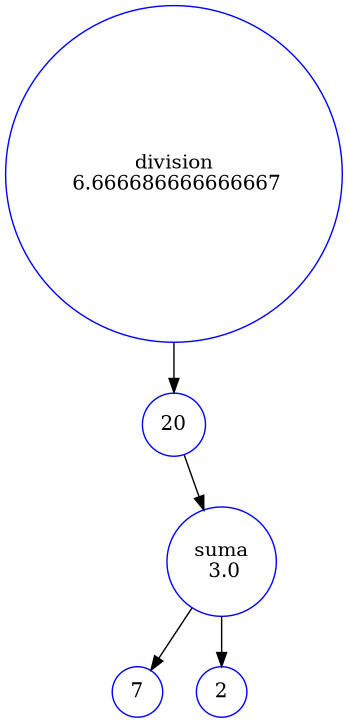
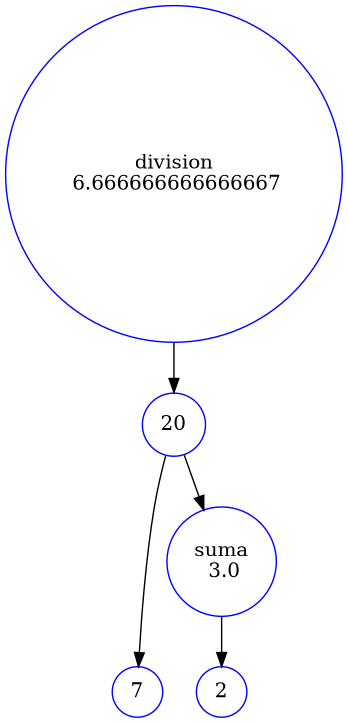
(174, 174) -> (174, 174)
(176, 633) -> (148, 554)
